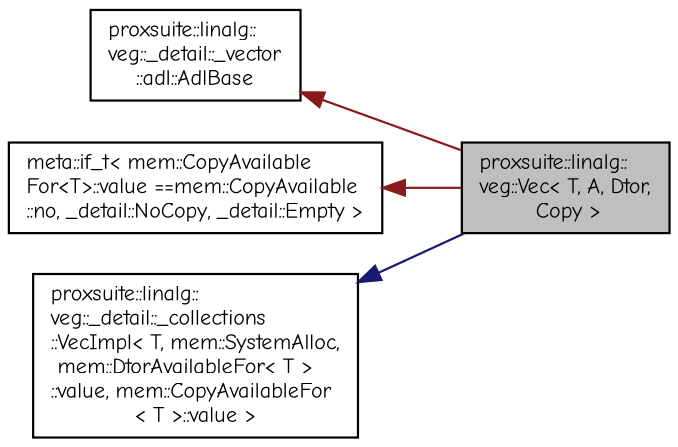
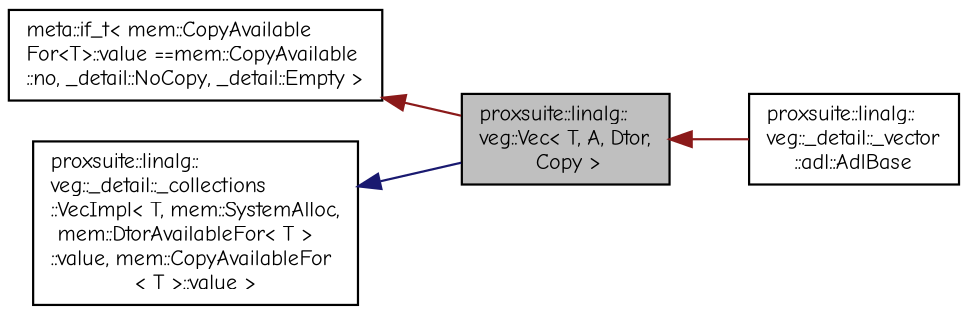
(392, 125) -> (720, 139)
